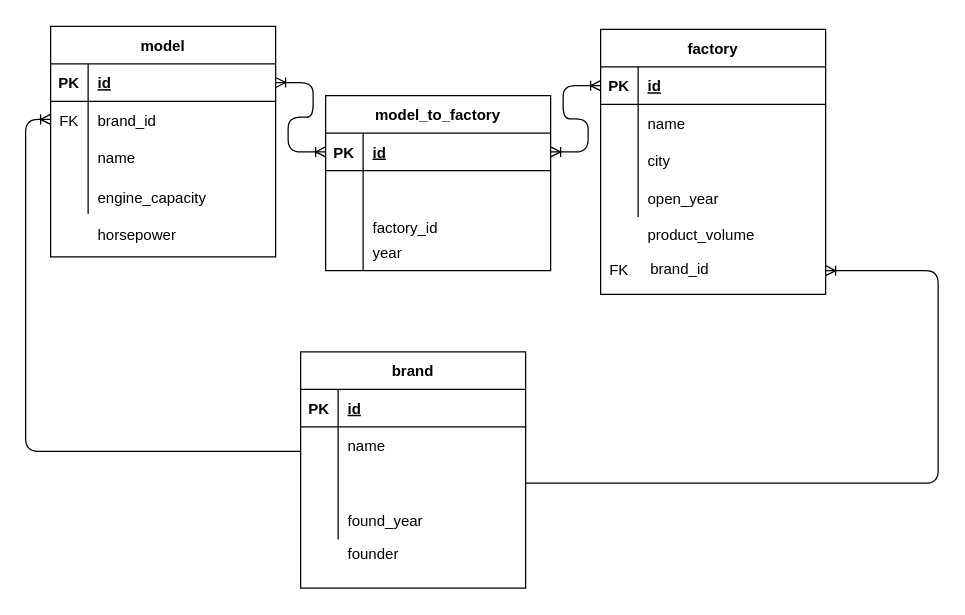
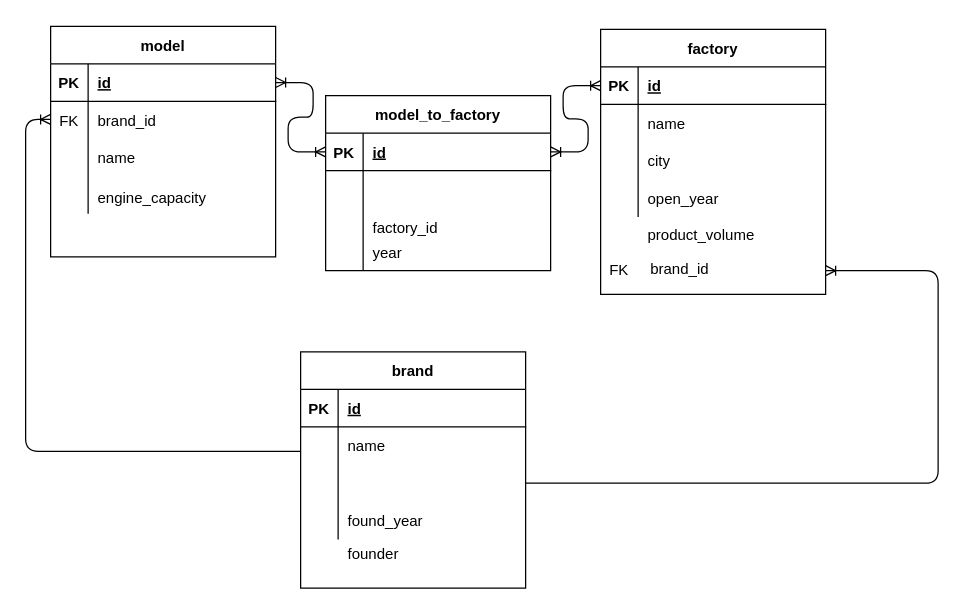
(182, 234) -> none
